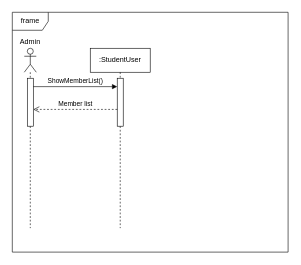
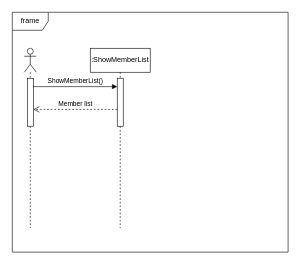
(30, 42) -> none
(120, 60) -> (120, 60)
